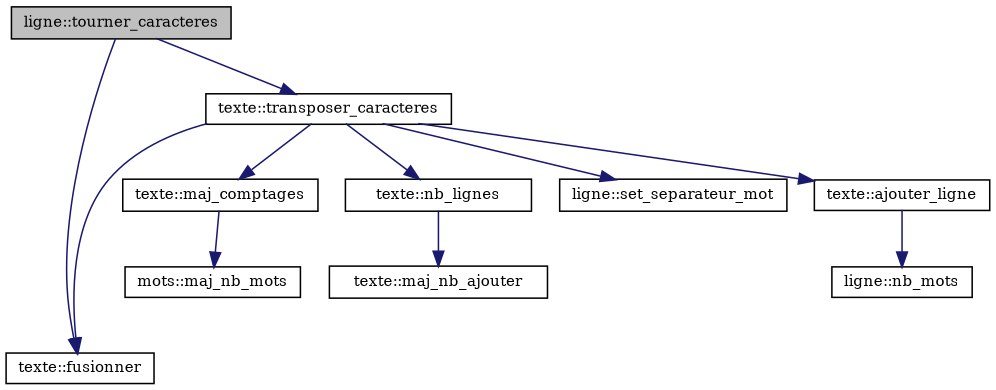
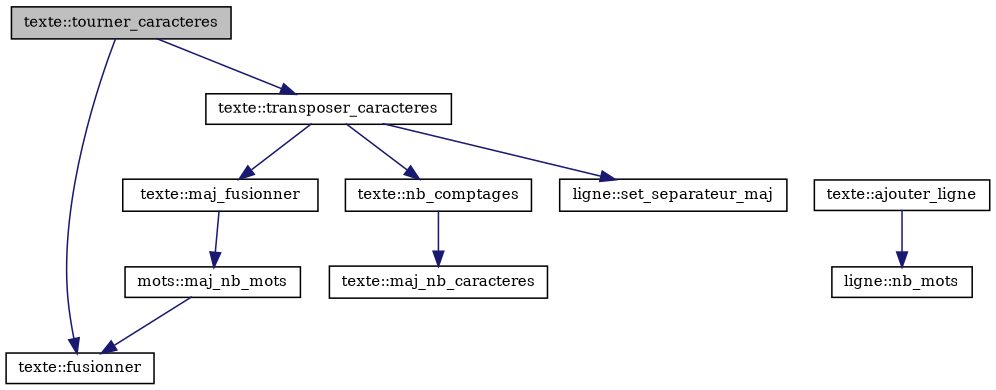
(121, 23) -> (121, 23)
(608, 151) -> none
(220, 195) -> (220, 195)
(438, 195) -> (438, 195)
(673, 195) -> (673, 195)
(95, 201) -> (153, 321)
(438, 282) -> (438, 282)
